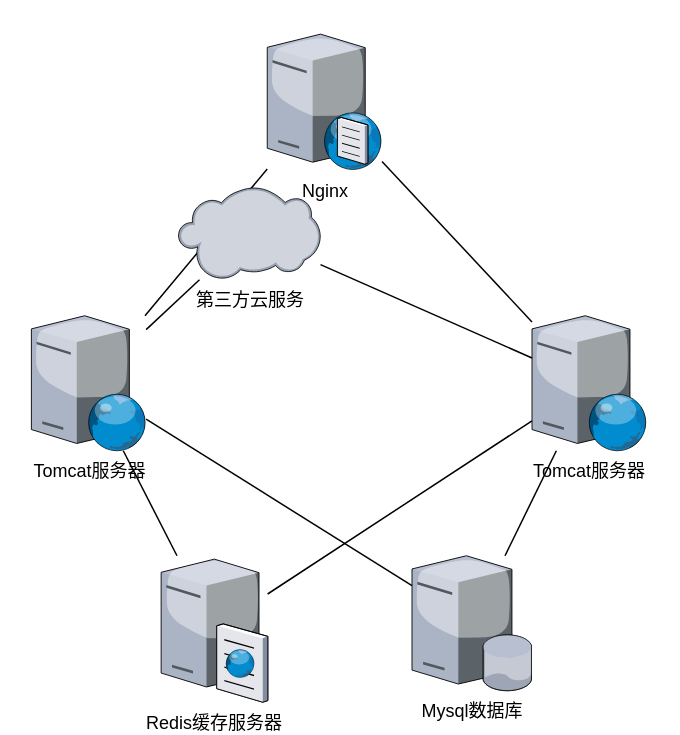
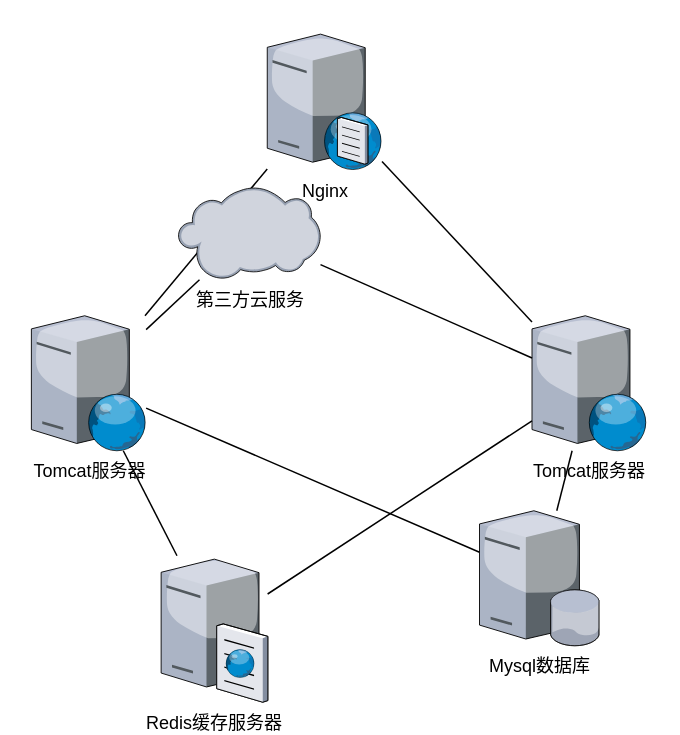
(472, 623) -> (539, 578)
